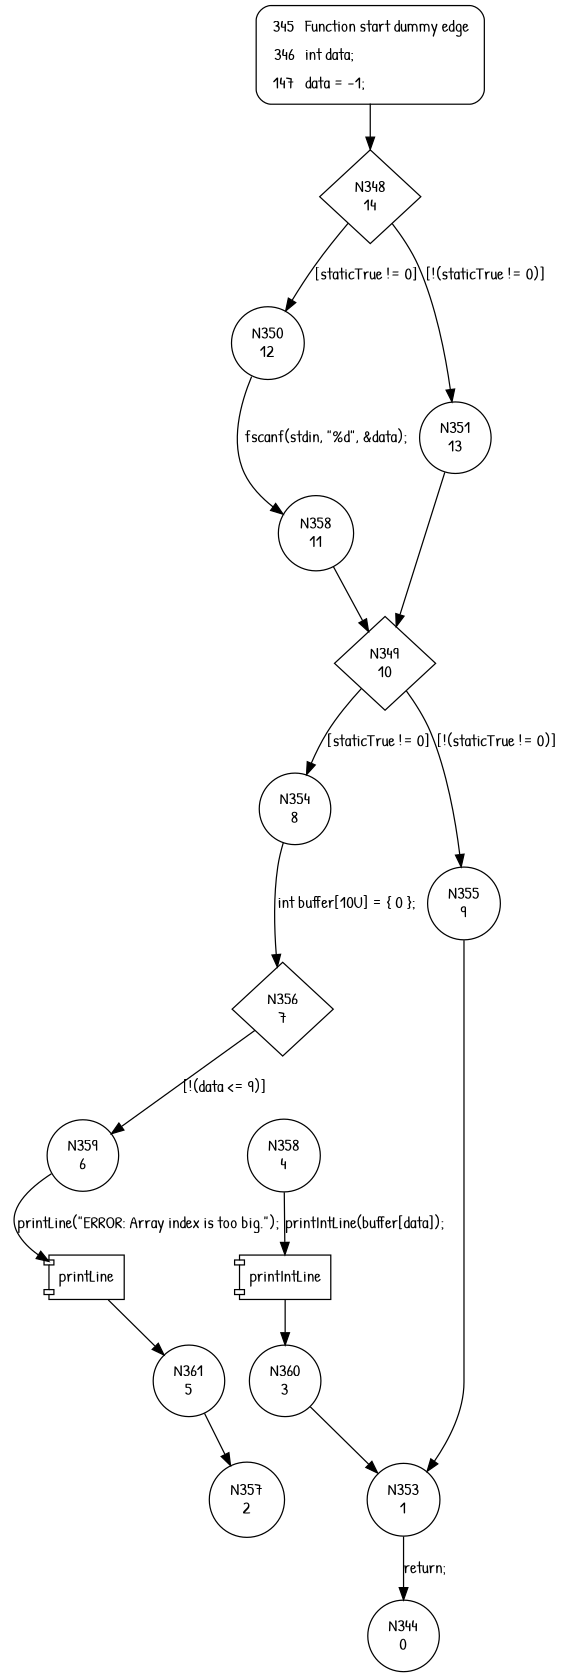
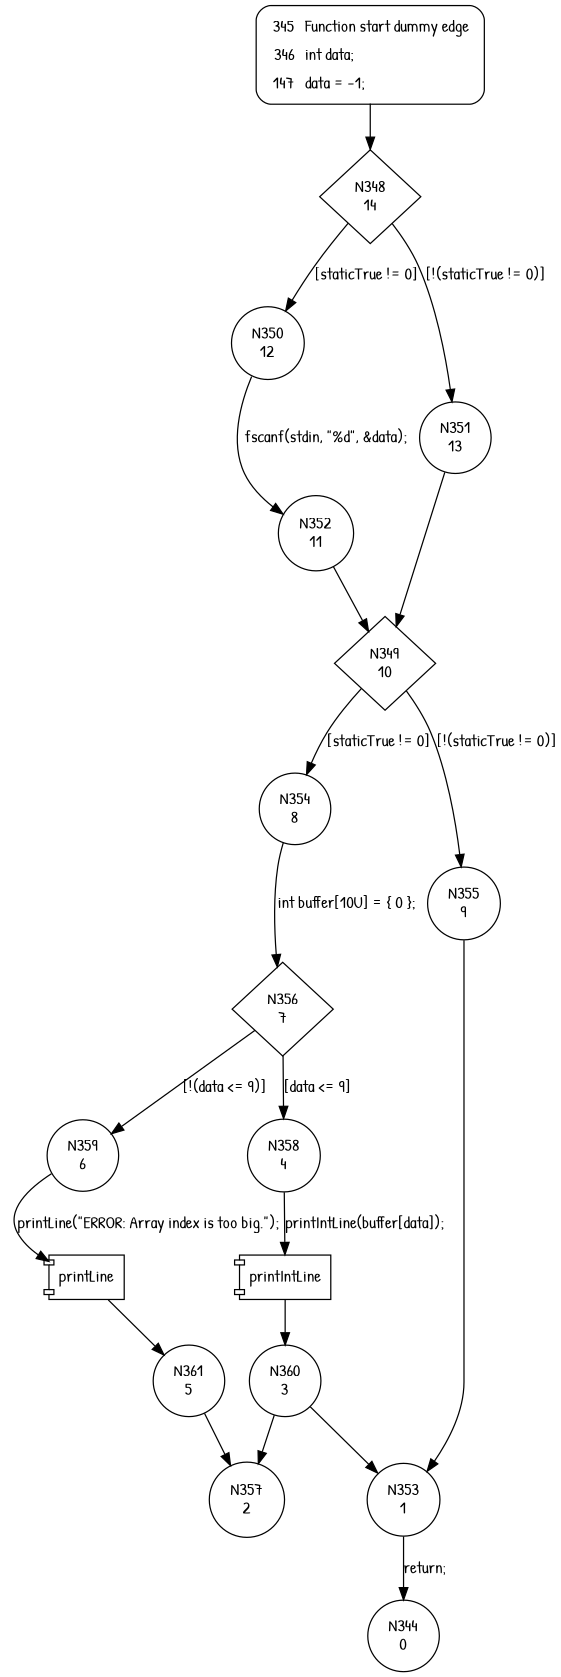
(316, 533) -> (316, 533)
none -> (283, 1081)
none -> (268, 1433)
